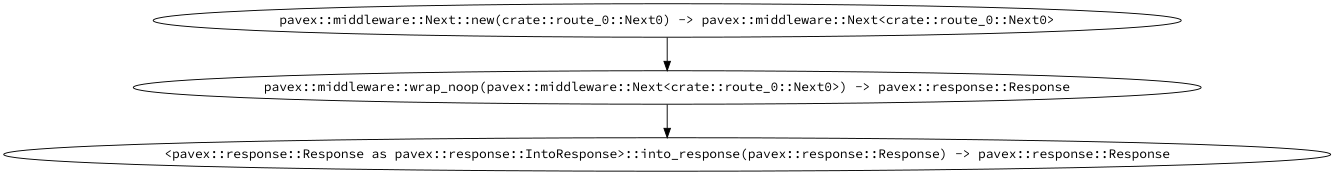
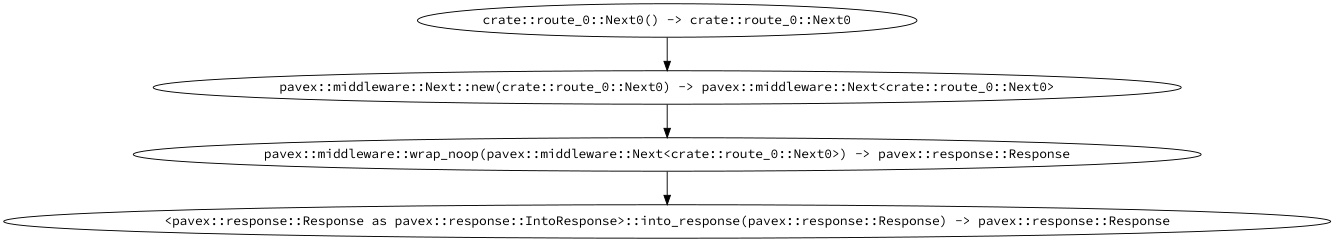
none -> (667, 20)
